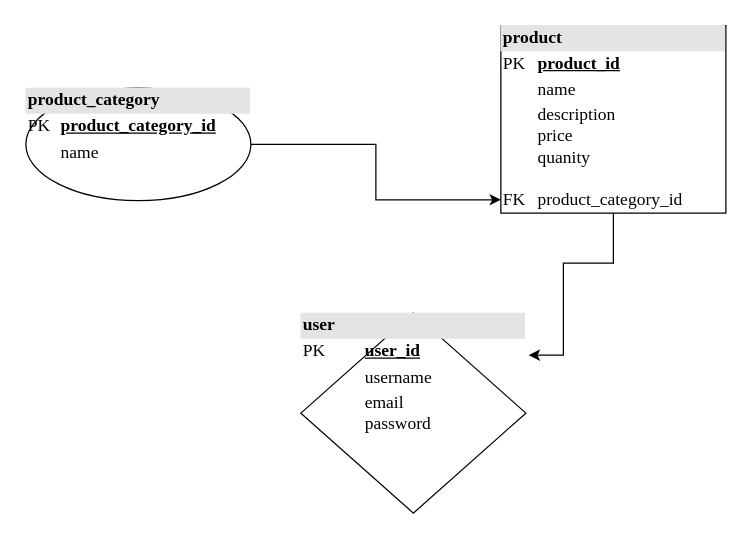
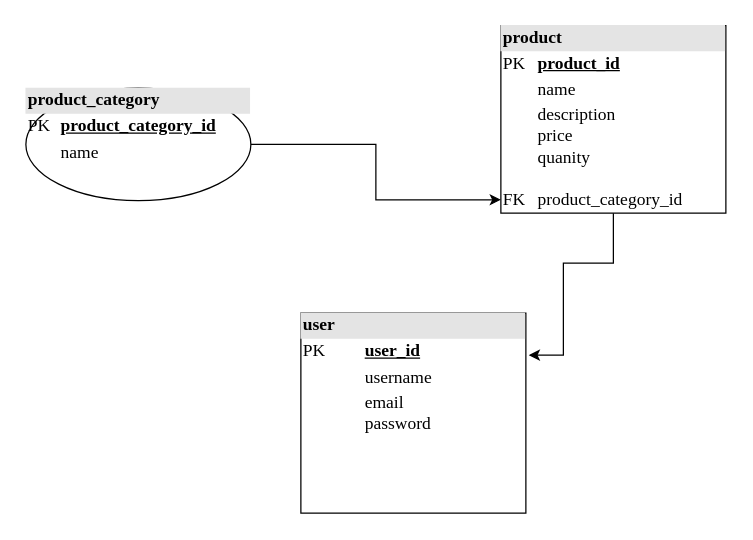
(413, 413) -> (413, 413)
